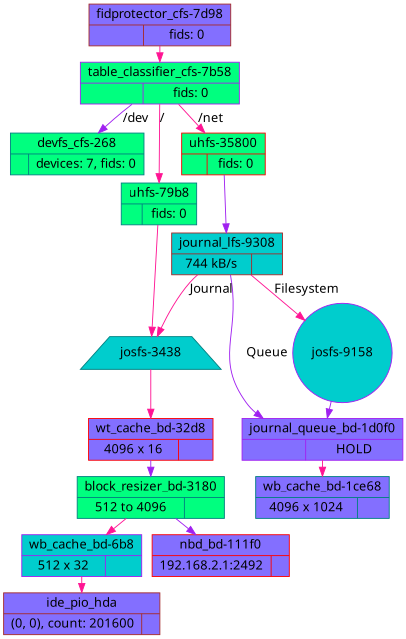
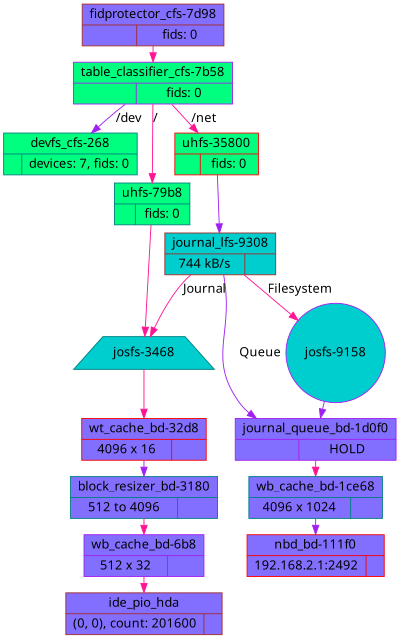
(151, 353) -> (144, 353)
(151, 497) -> (144, 497)
(182, 524) -> (316, 522)
(82, 556) -> (144, 556)
